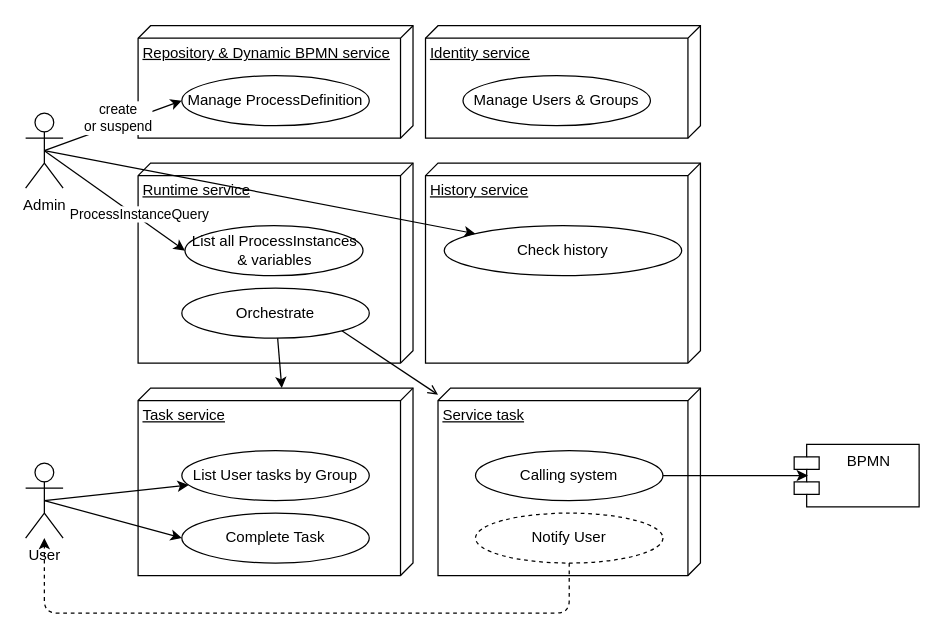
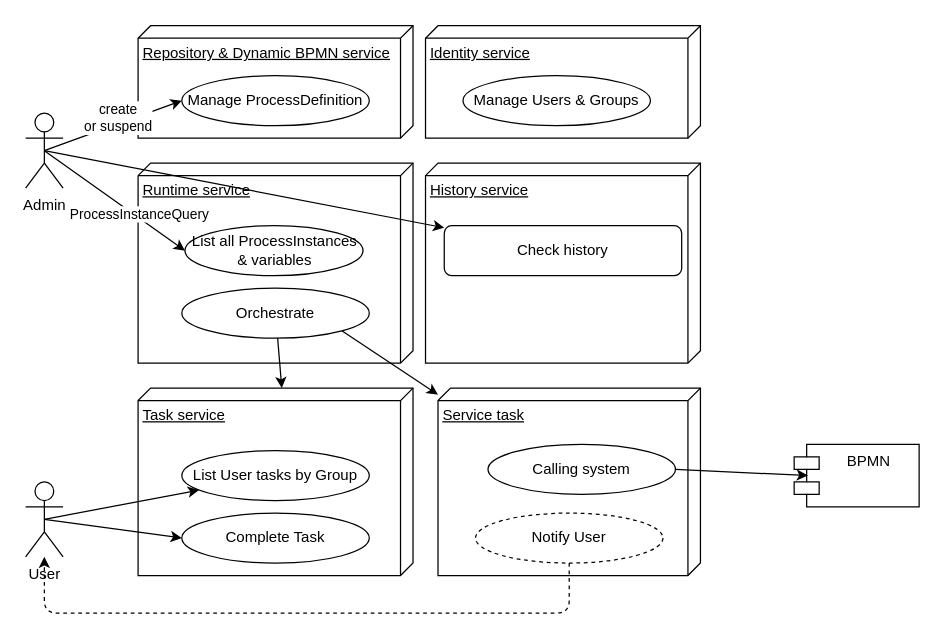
(563, 251) -> (563, 251)
(432, 390) -> (430, 389)
(569, 476) -> (582, 469)
(44, 501) -> (44, 519)
